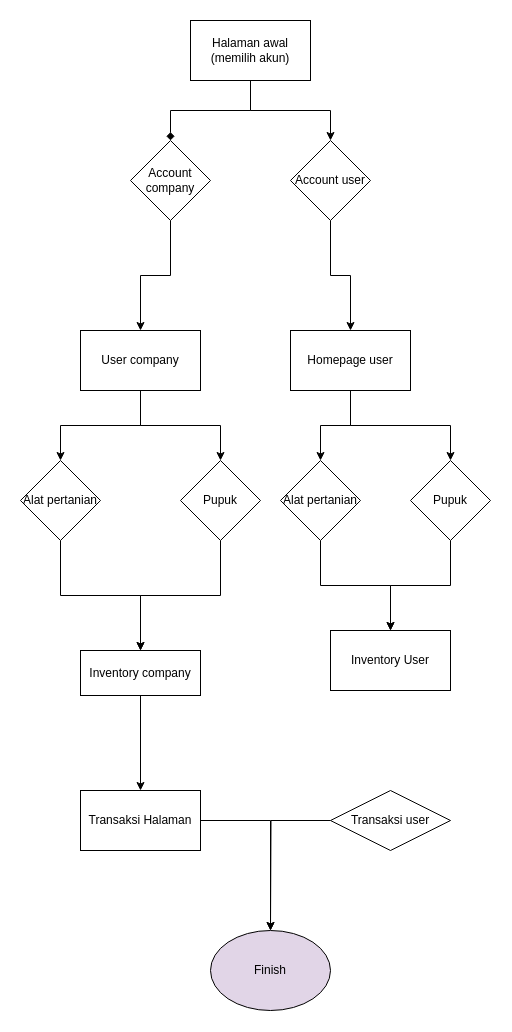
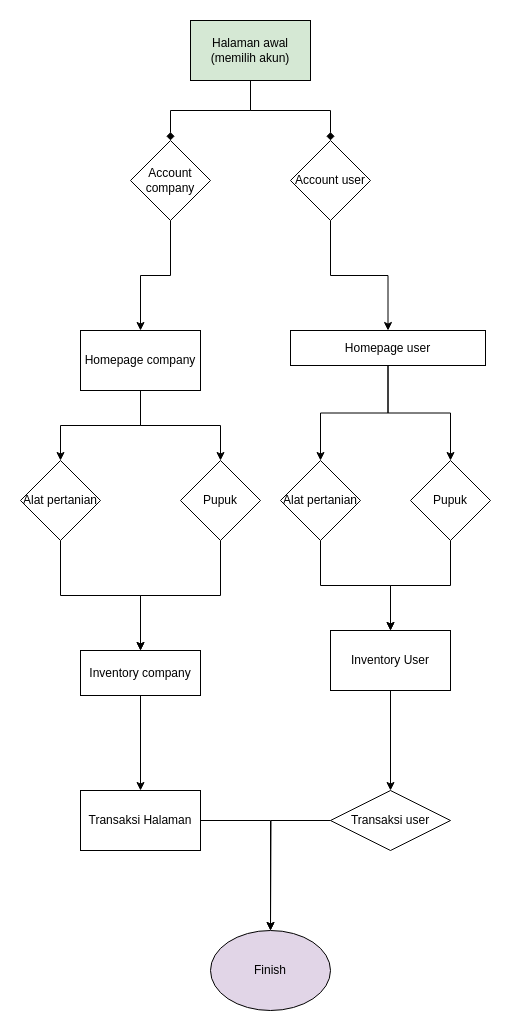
(251, 51) -> (251, 51)
(331, 132) -> (331, 132)
(141, 361) -> (141, 361)
(351, 361) -> (388, 348)
none -> (391, 737)
